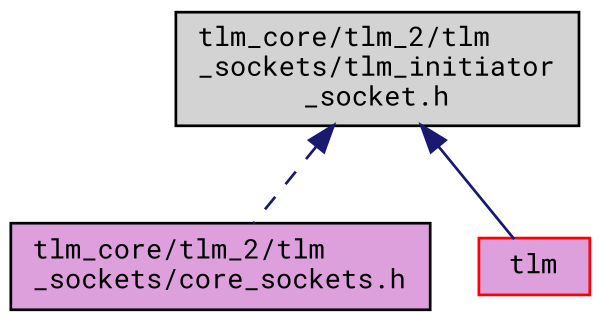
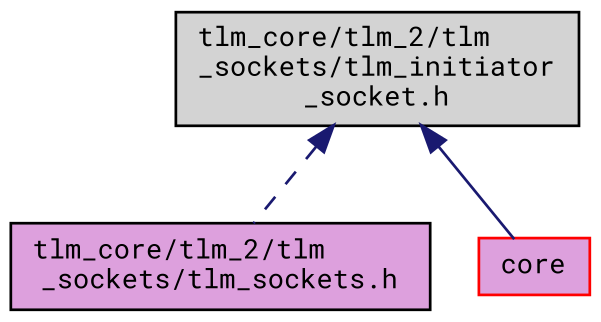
(221, 266) -> (221, 266)
(534, 266) -> (534, 266)
